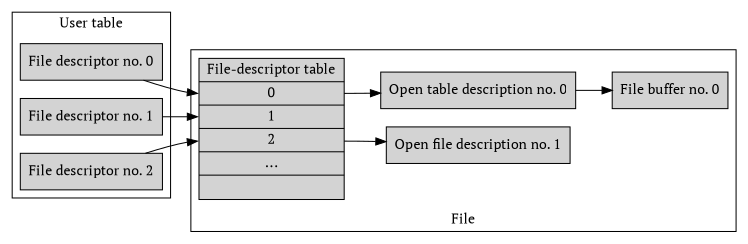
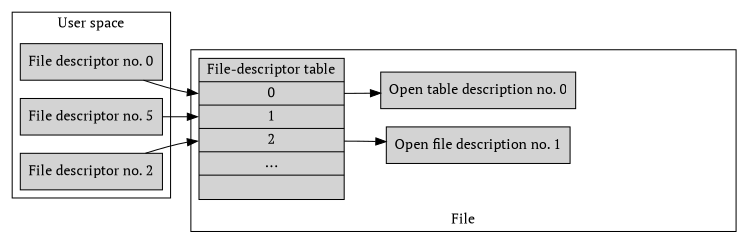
(91, 24) -> (91, 24)
(670, 90) -> none
(91, 117) -> (91, 117)
